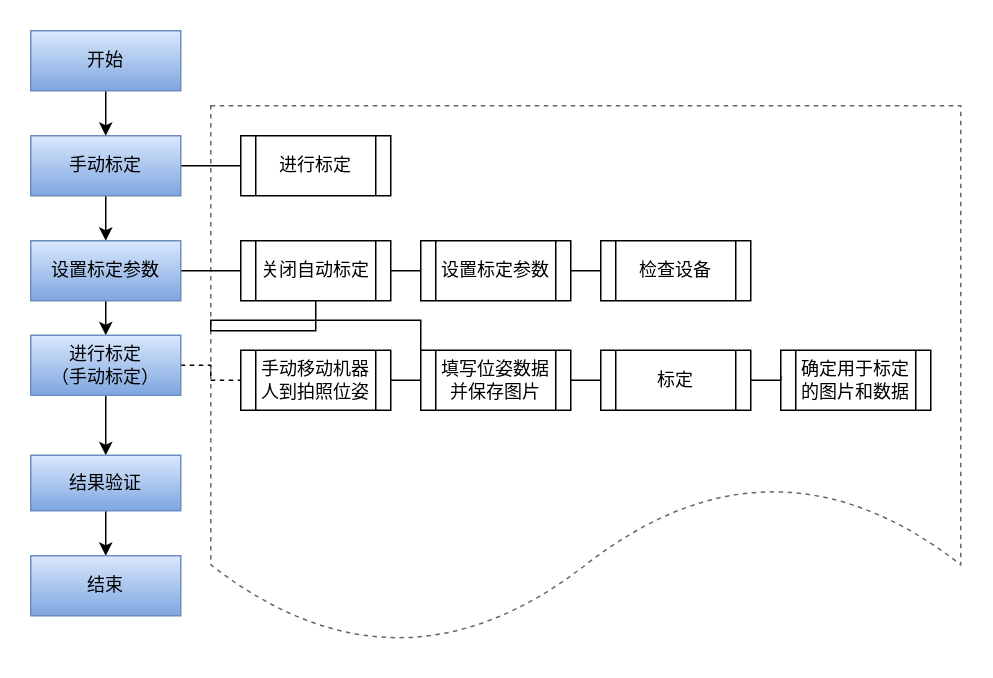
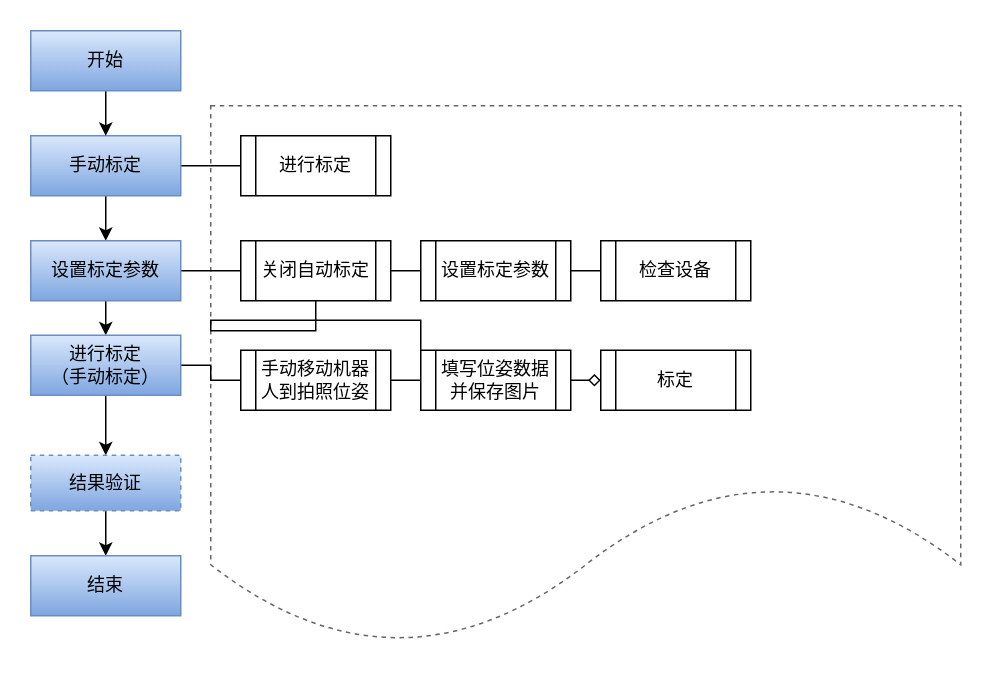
(225, 380) -> (225, 380)
(593, 380) -> (588, 380)
(768, 380) -> none
(856, 380) -> none
(106, 483) -> (106, 483)
